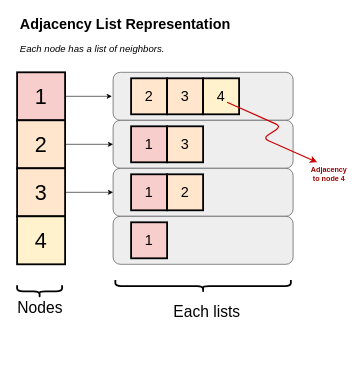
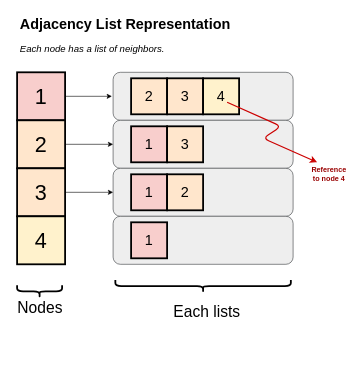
(329, 174) -> (329, 174)
